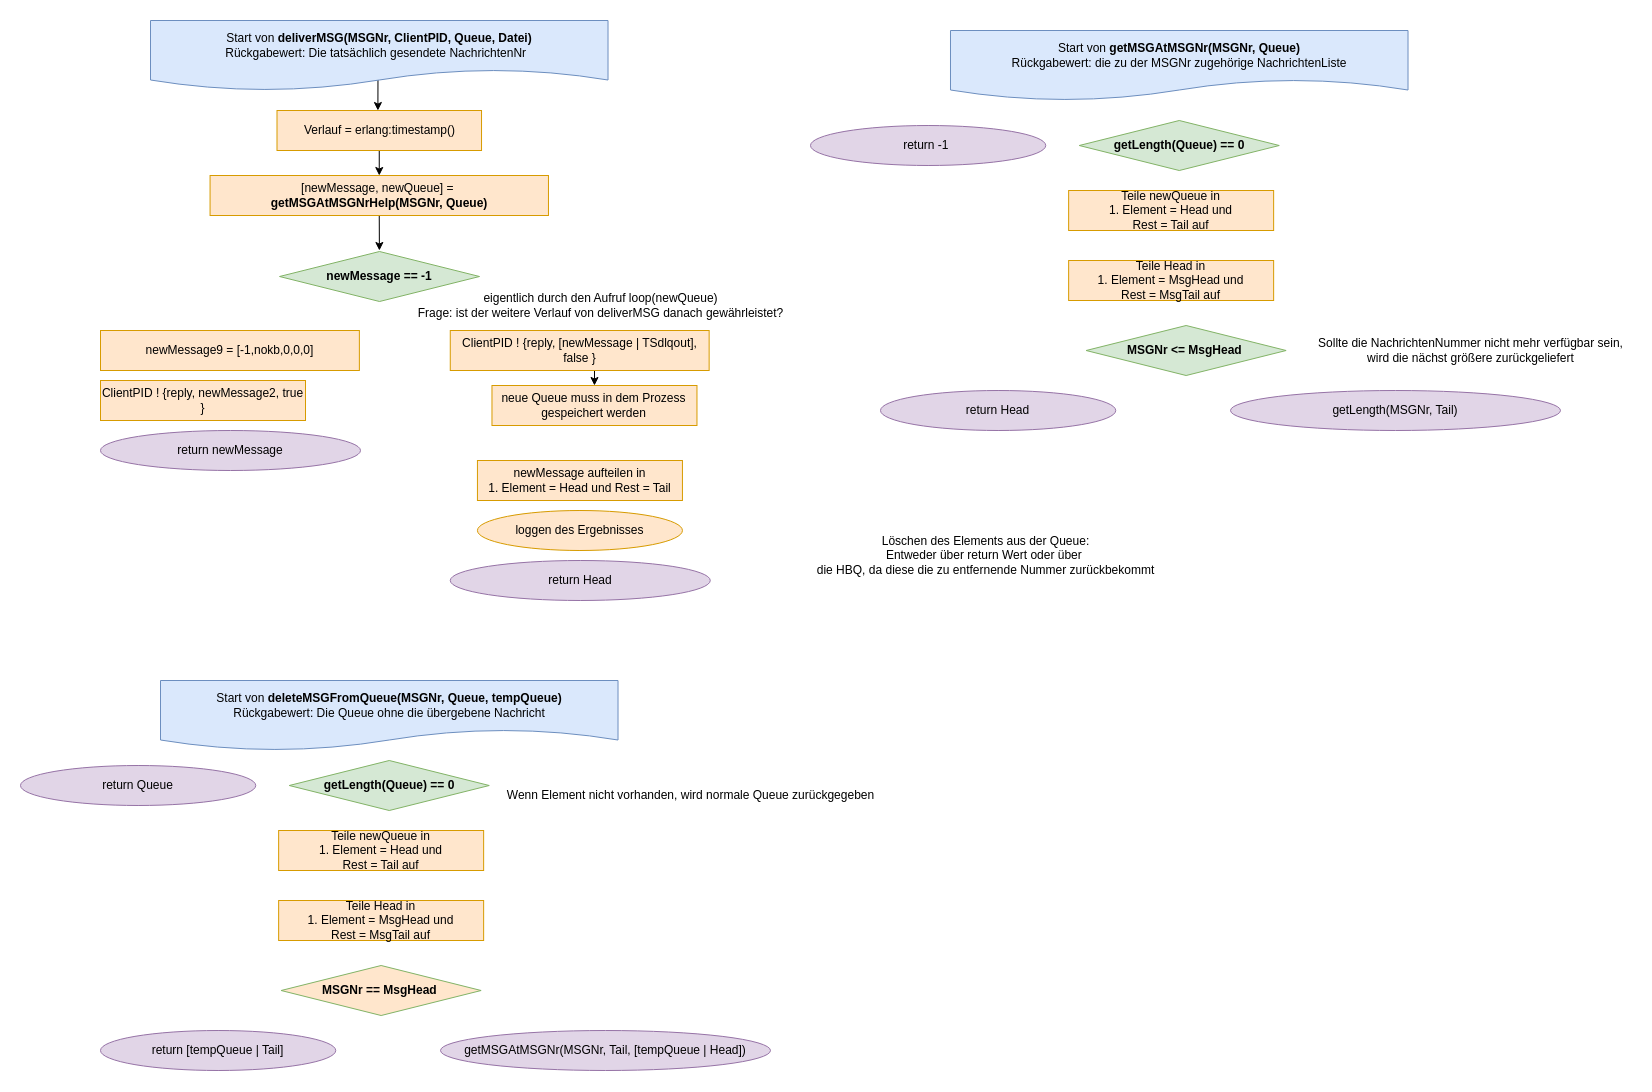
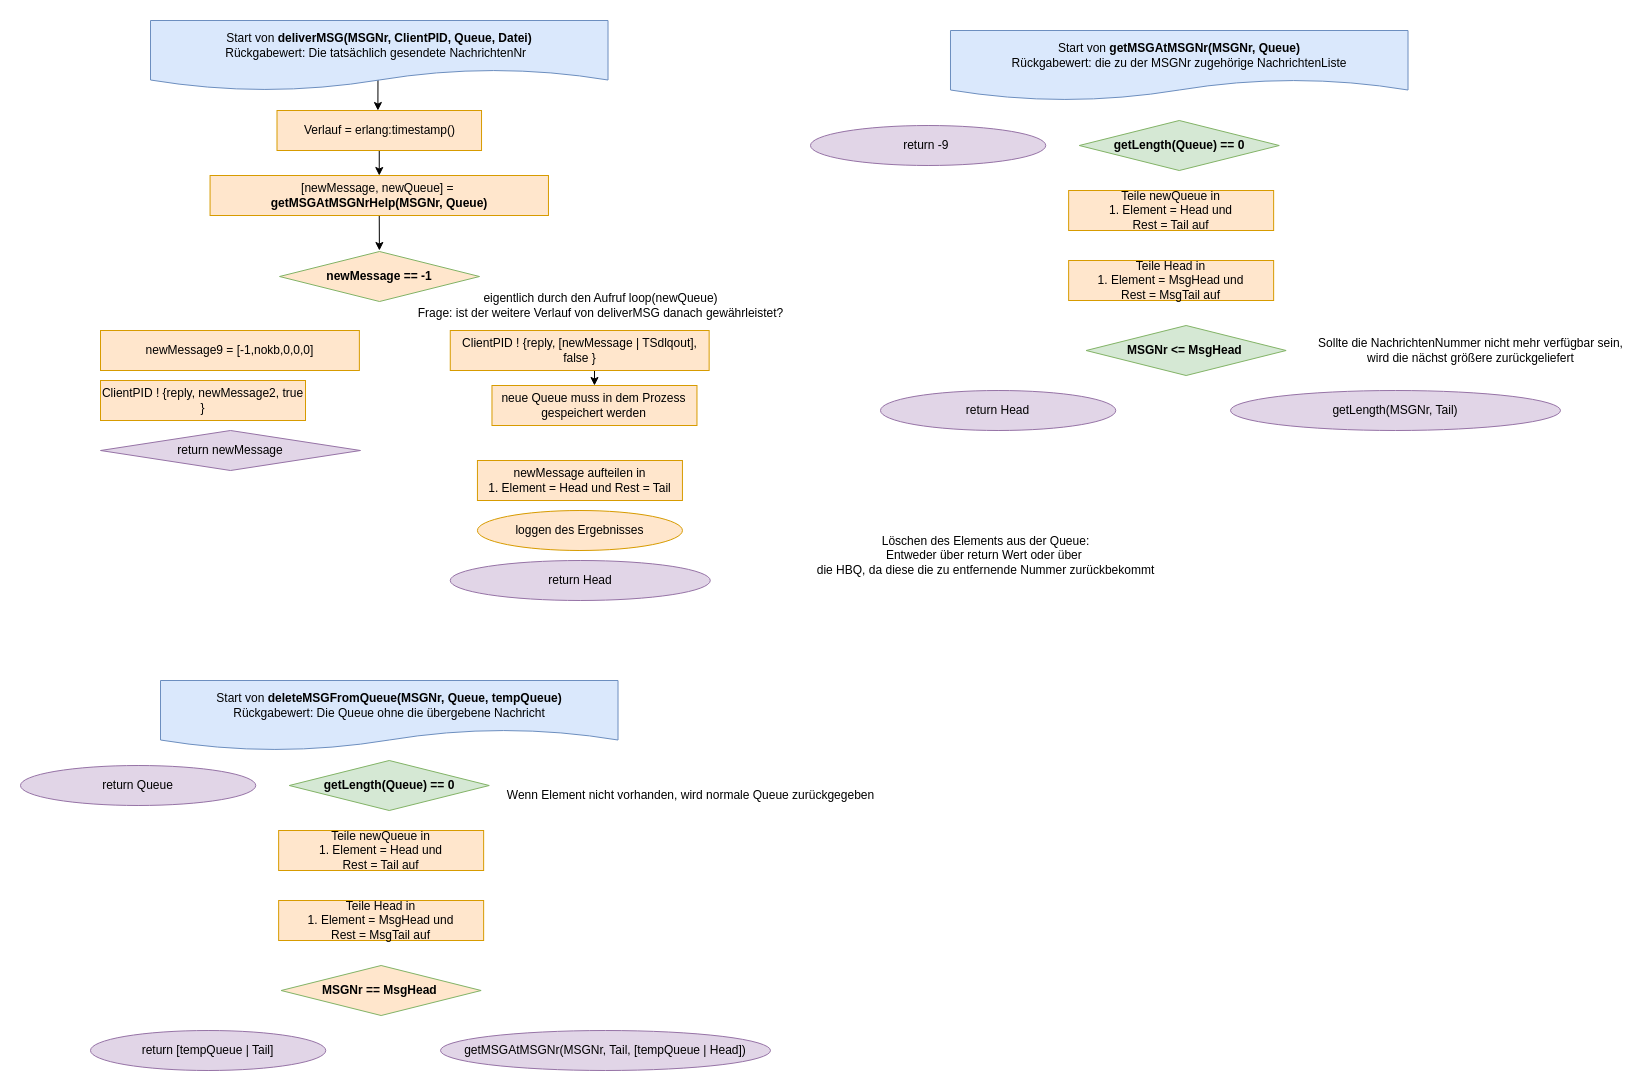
(928, 146) -> (928, 146)
(380, 277) -> (380, 277)
(231, 451) -> (231, 451)
(218, 1051) -> (208, 1051)
